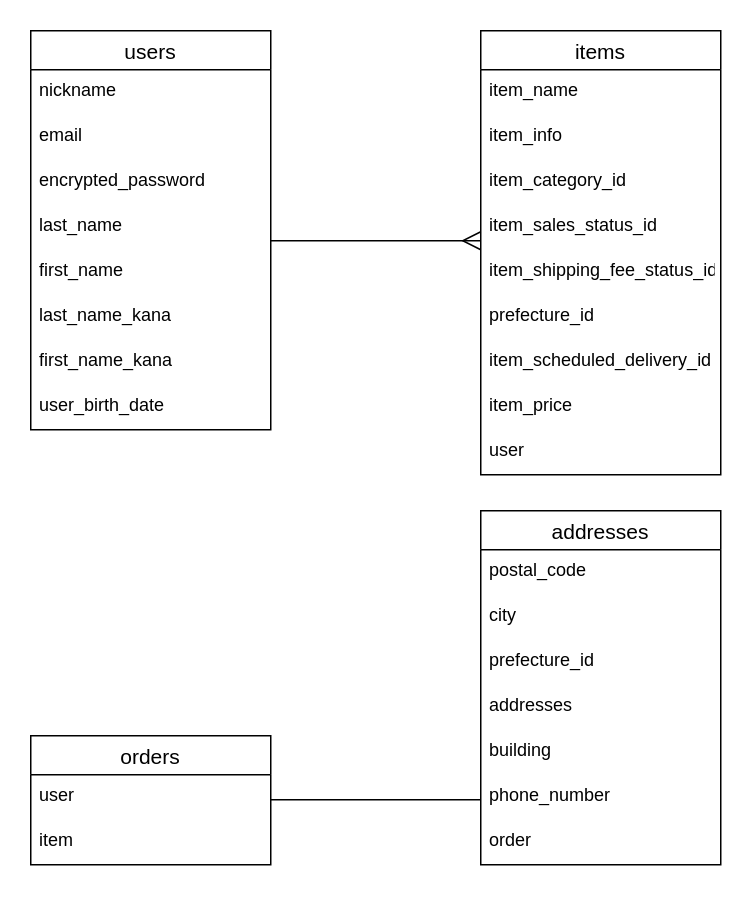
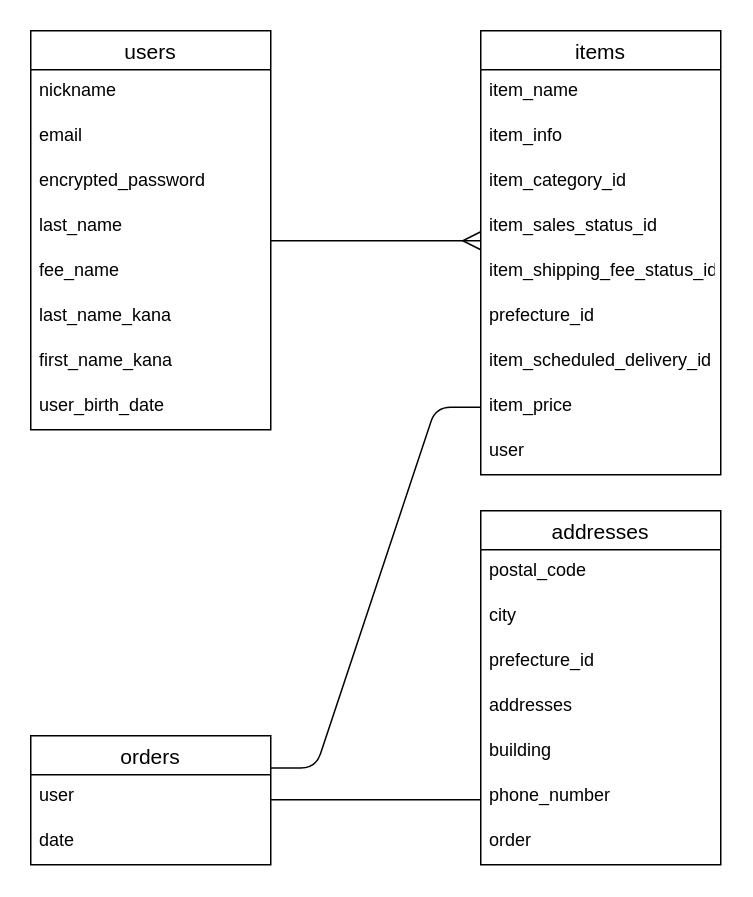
(87, 270) -> (79, 270)
none -> (375, 590)
(57, 840) -> (59, 840)
